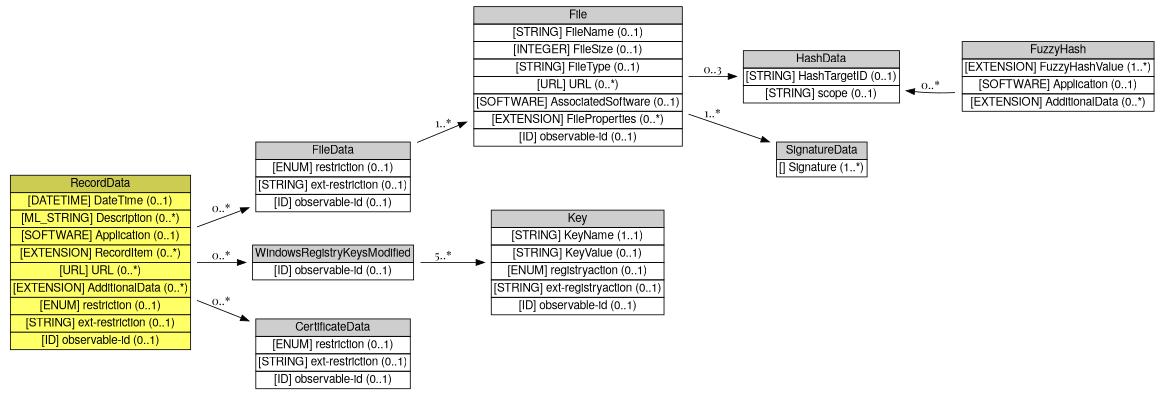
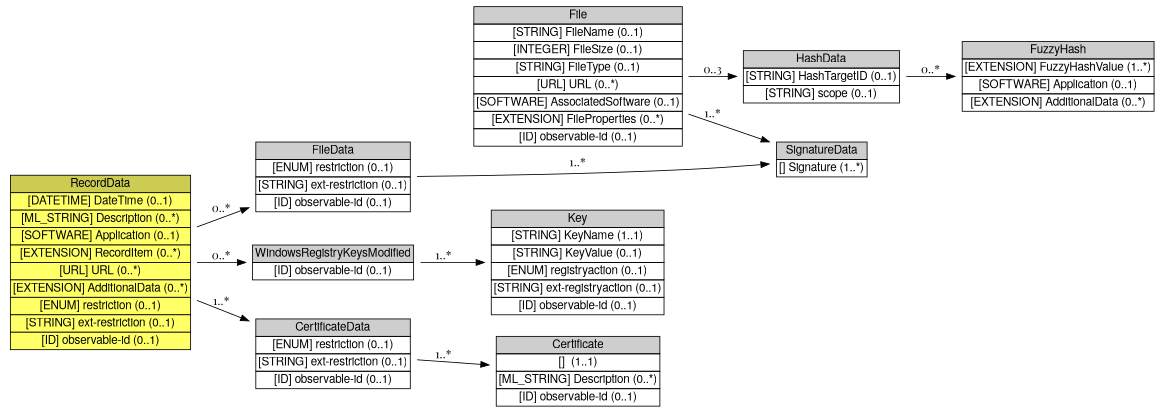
(935, 93) -> (926, 76)
(438, 134) -> (589, 173)
(444, 256) -> (444, 256)
(221, 302) -> (221, 302)
none -> (578, 371)
